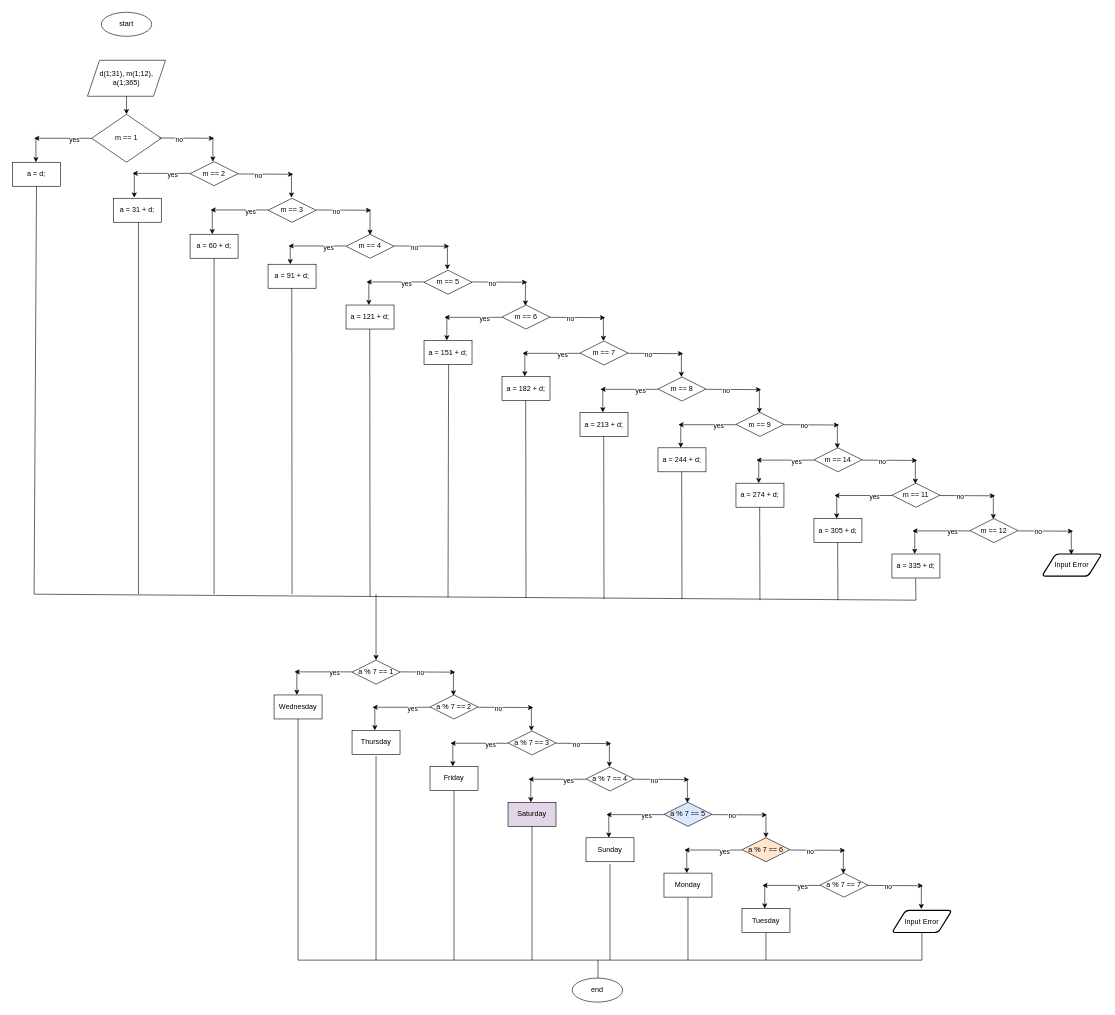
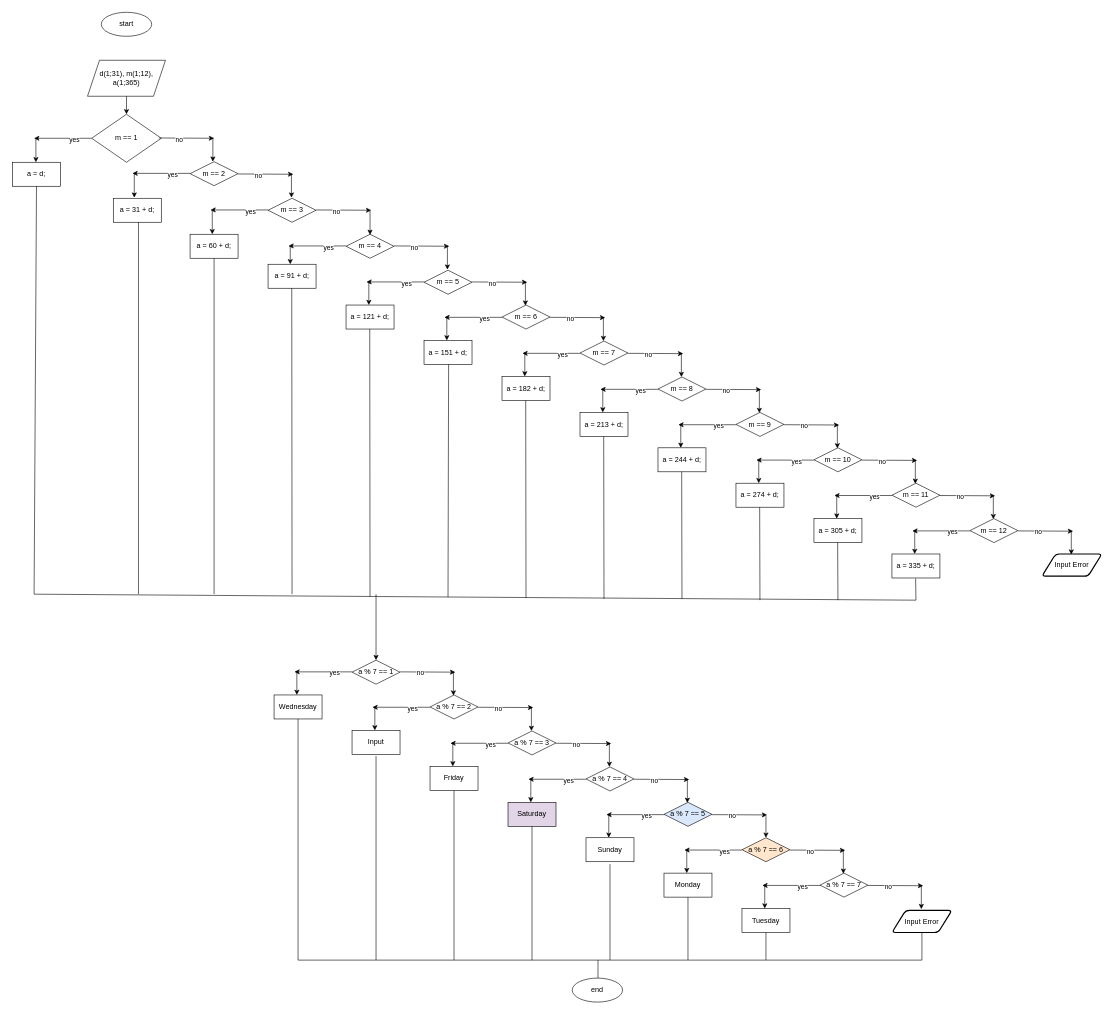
(838, 460) -> (838, 460)
(376, 743) -> (376, 743)
